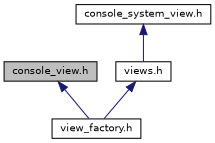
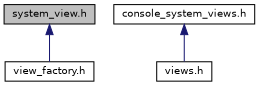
(143, 14) -> (184, 14)
(51, 71) -> (50, 14)
(117, 104) -> none
